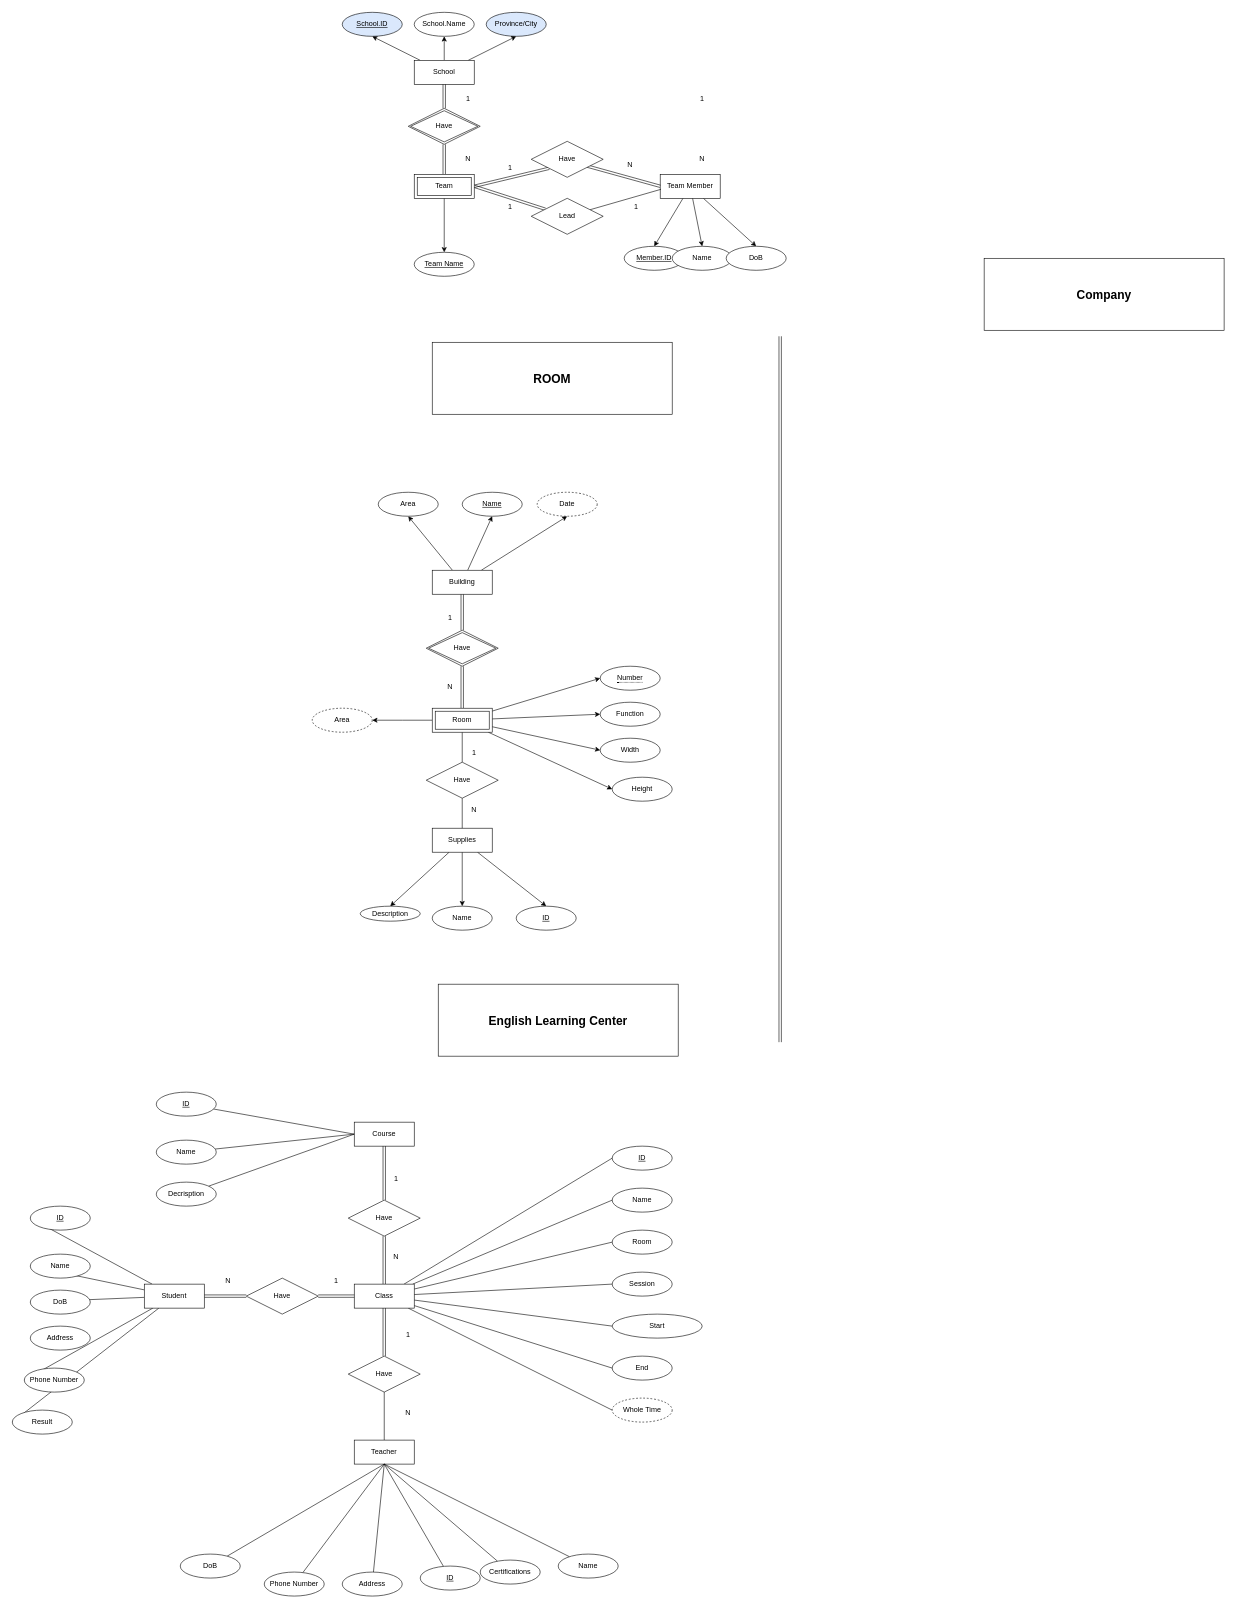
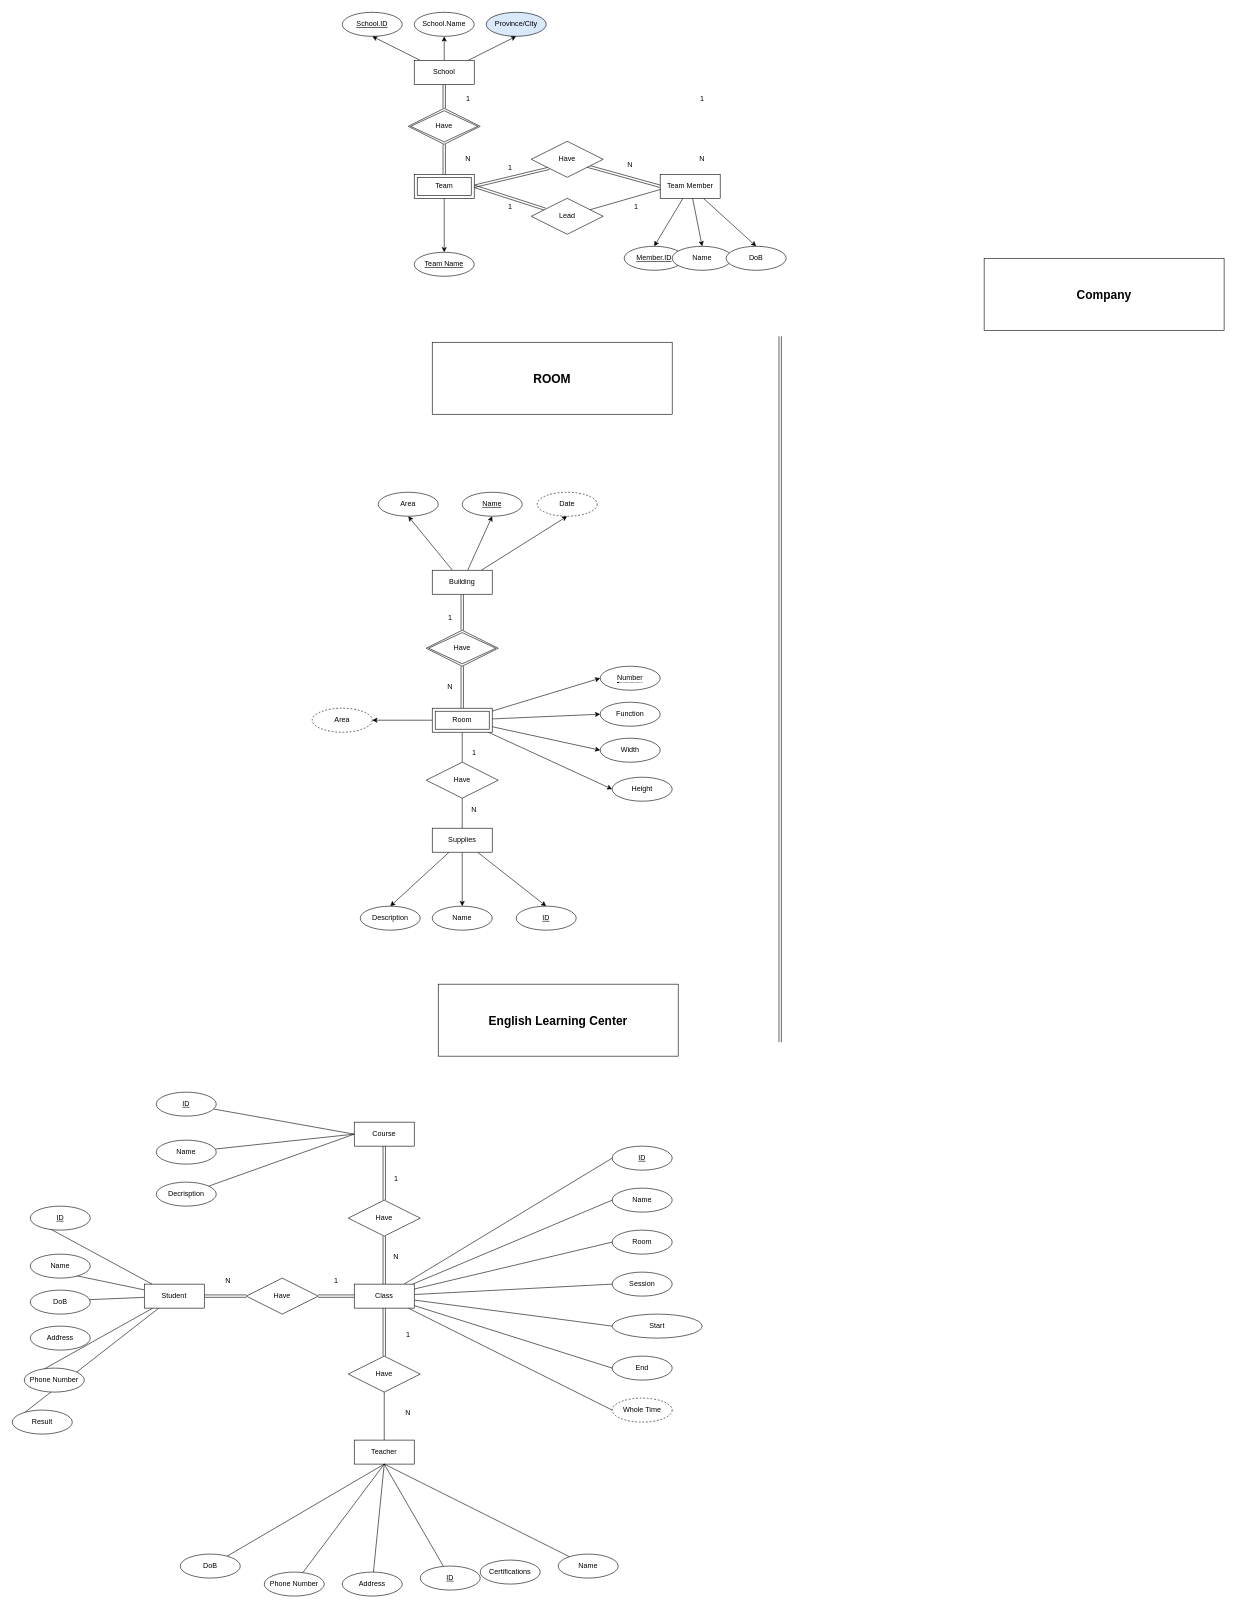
(372, 24) -> (372, 24)
(390, 914) -> (390, 918)
(444, 1515) -> none
